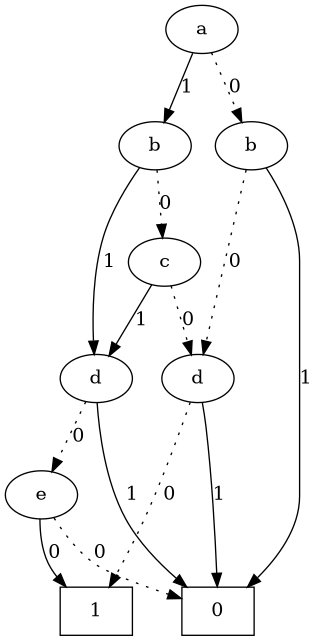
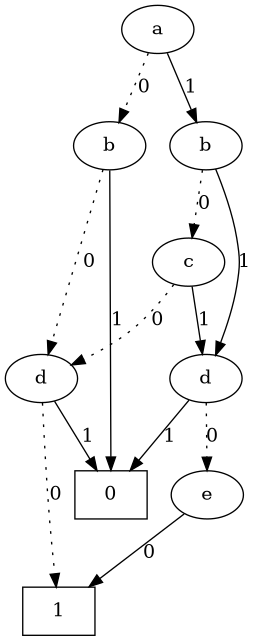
(103, 568) -> none
